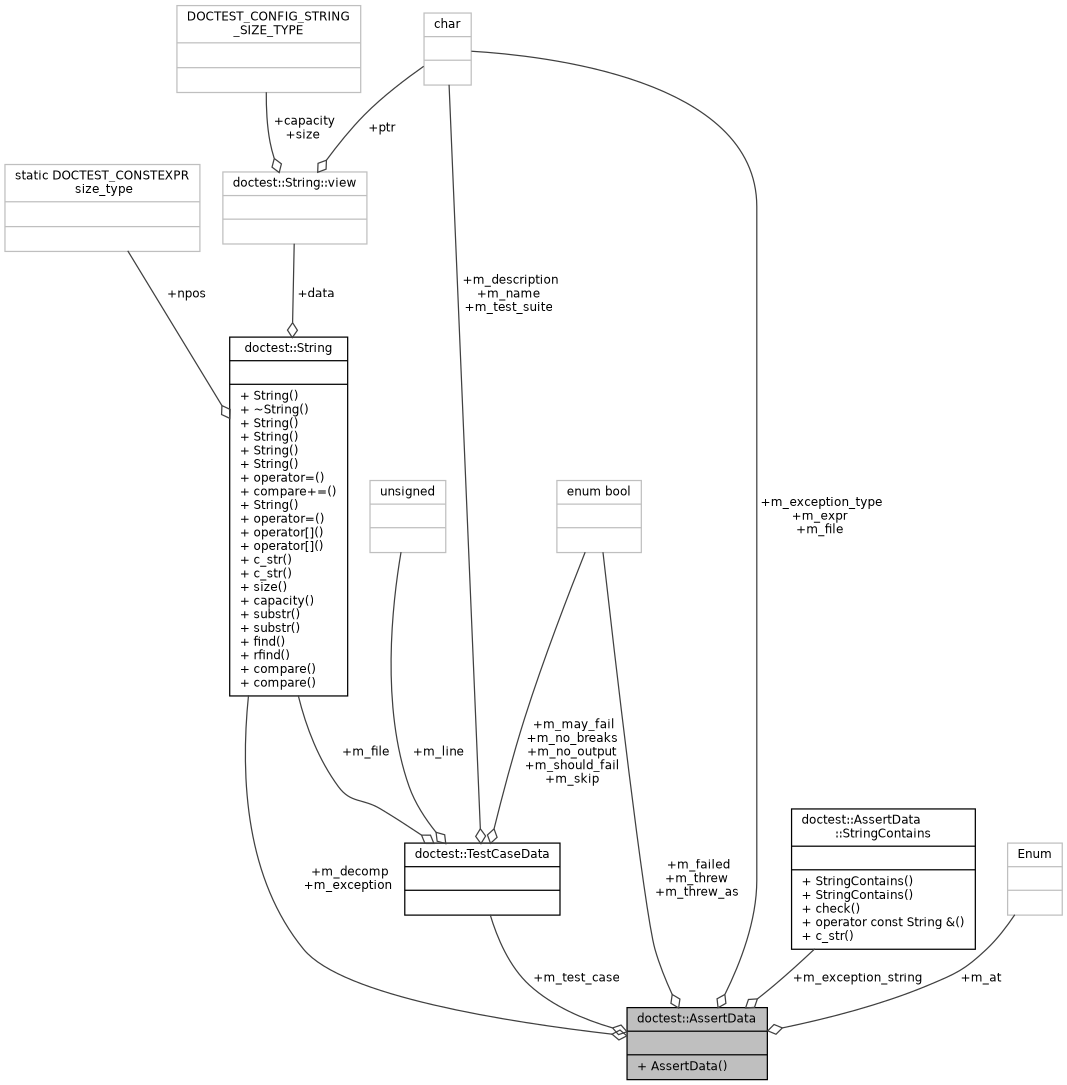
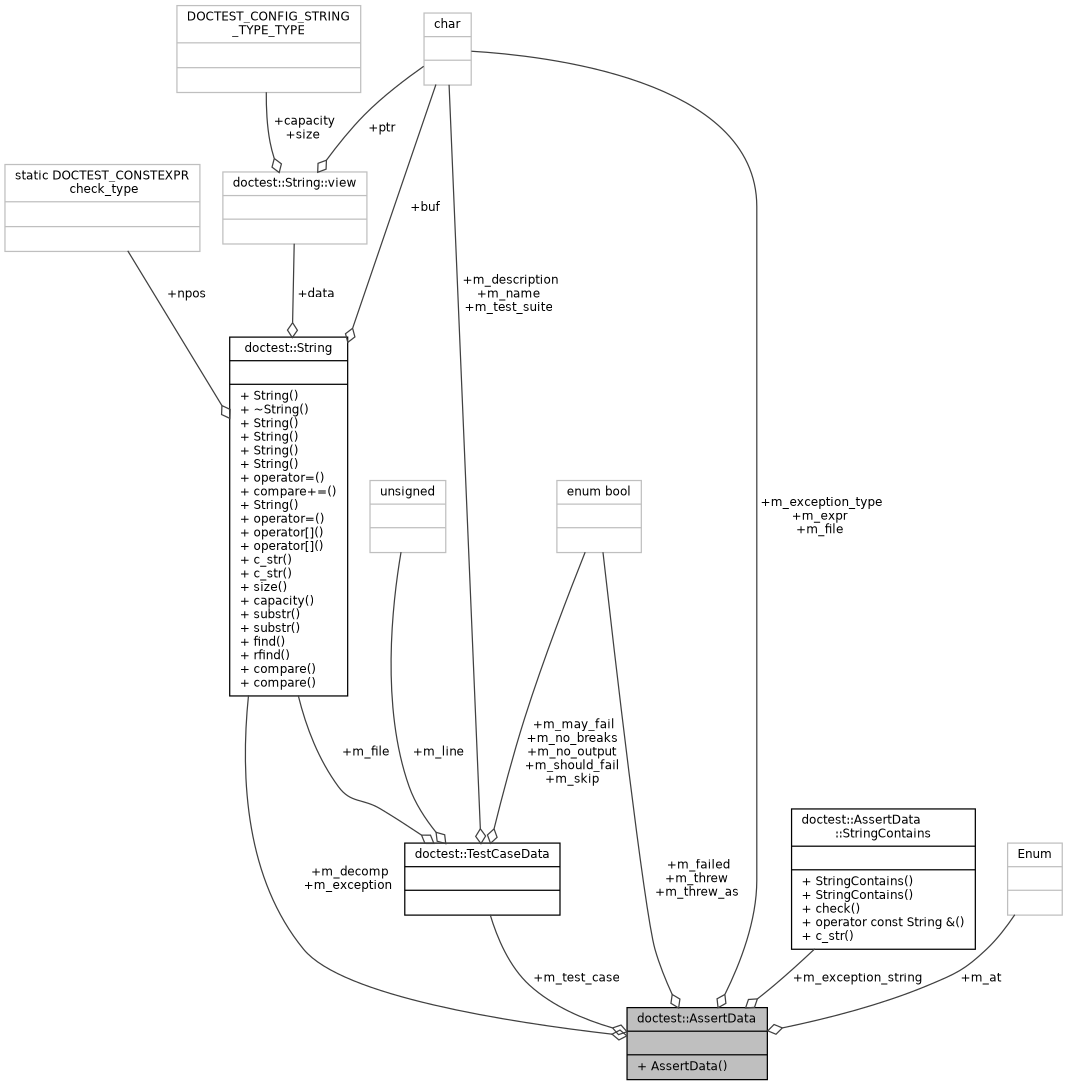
(269, 30) -> (269, 30)
(102, 189) -> (102, 189)
none -> (394, 206)
